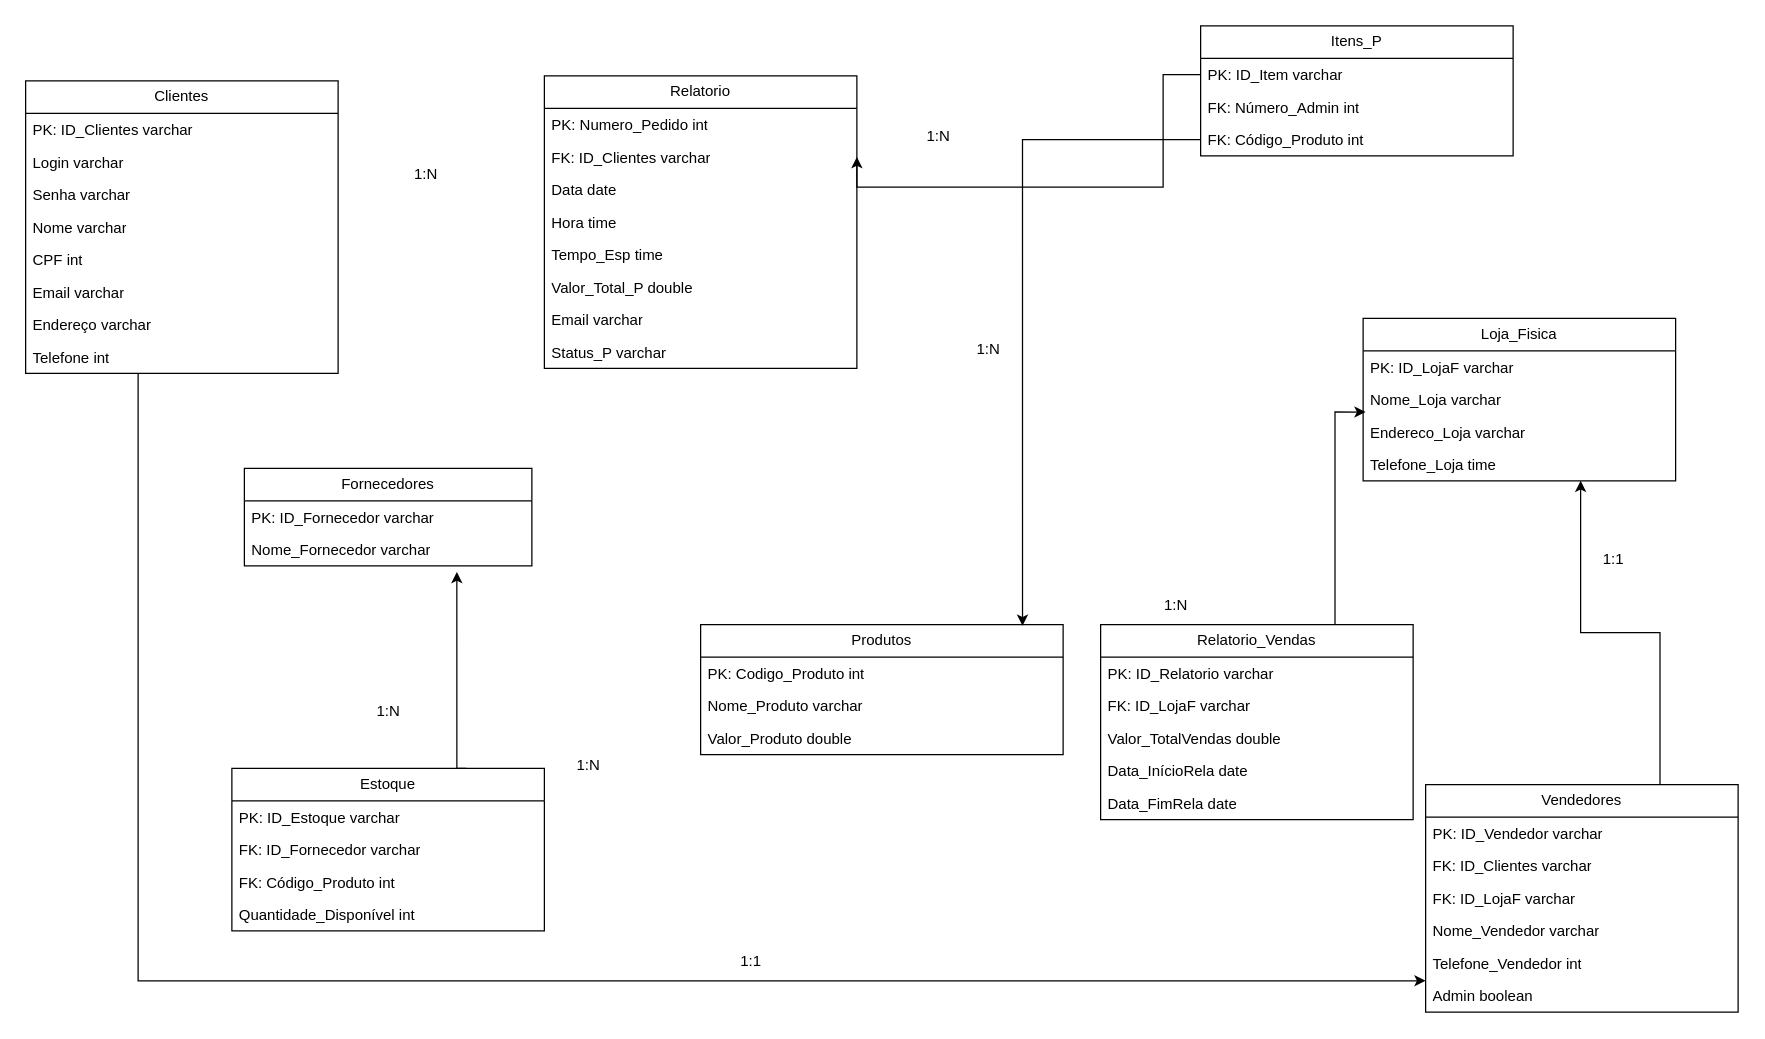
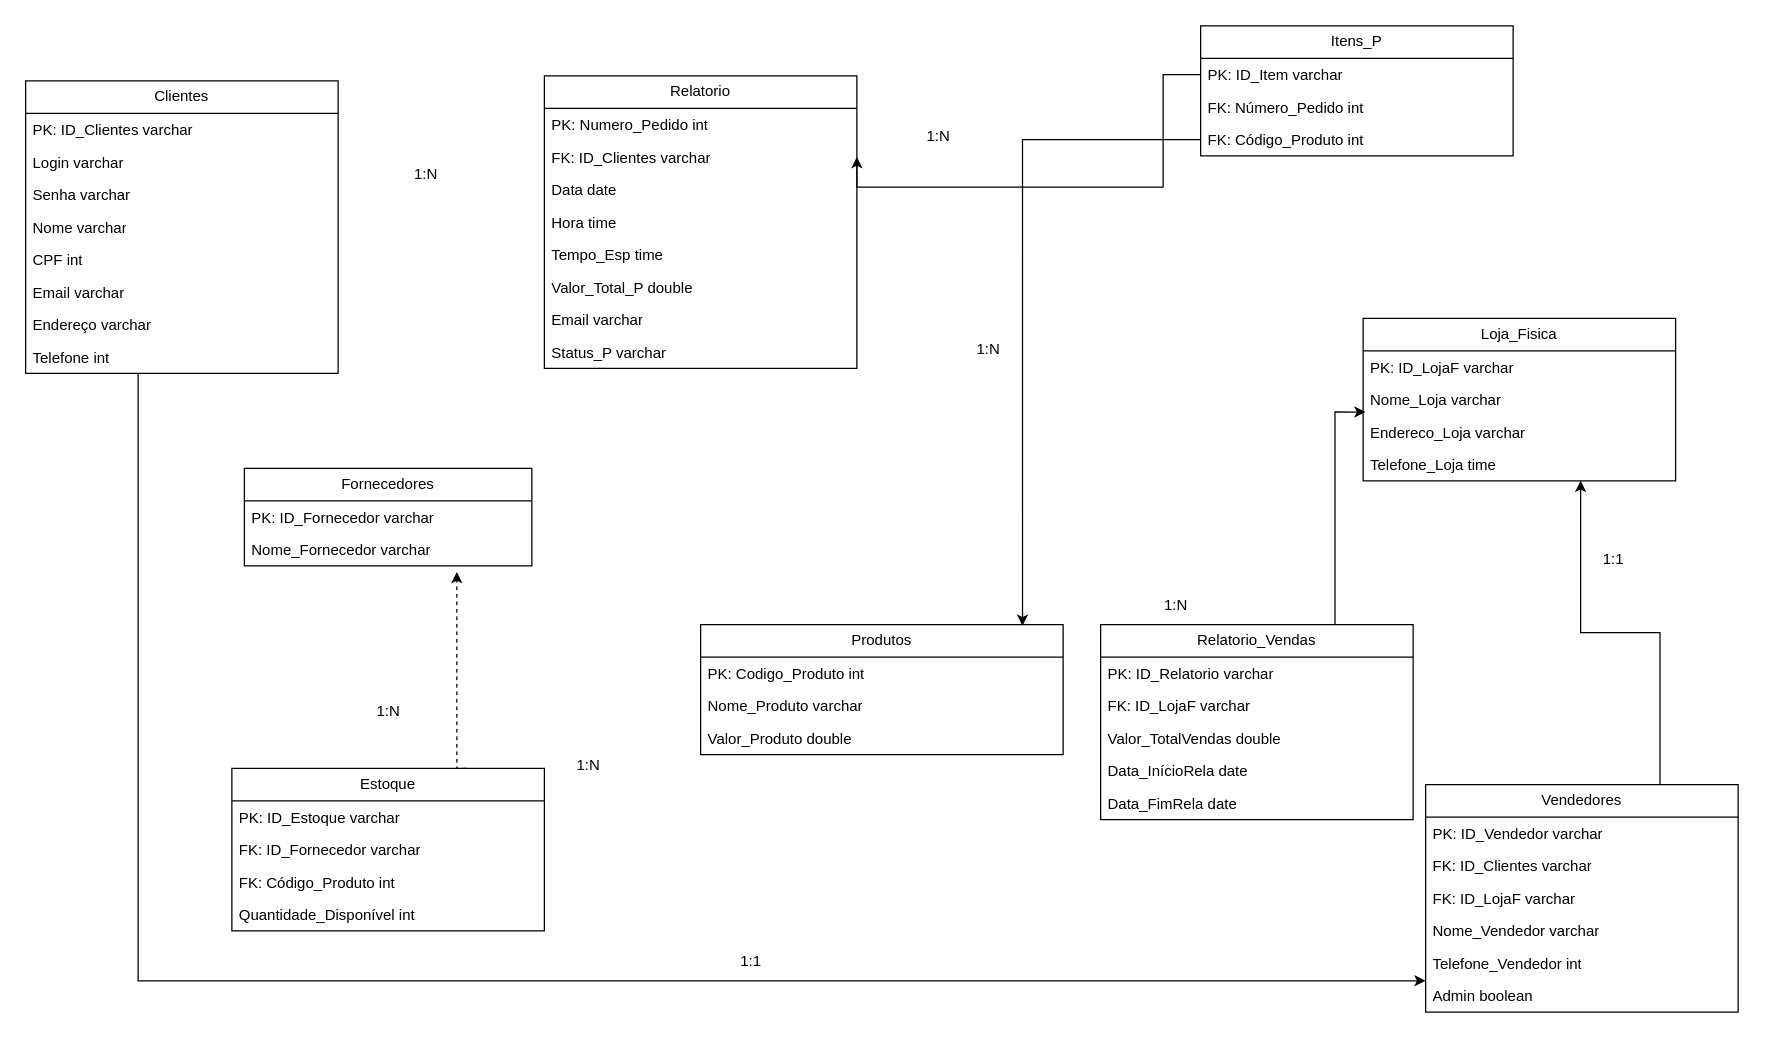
(1282, 108) -> (1287, 108)
(457, 674) -> (457, 674)
